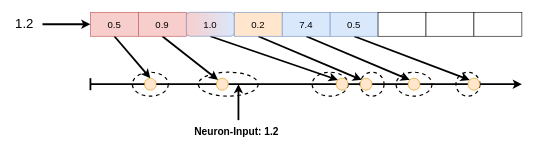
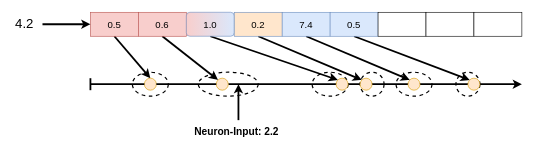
(24, 24) -> (24, 24)
(162, 24) -> (162, 24)
(237, 132) -> (237, 132)
